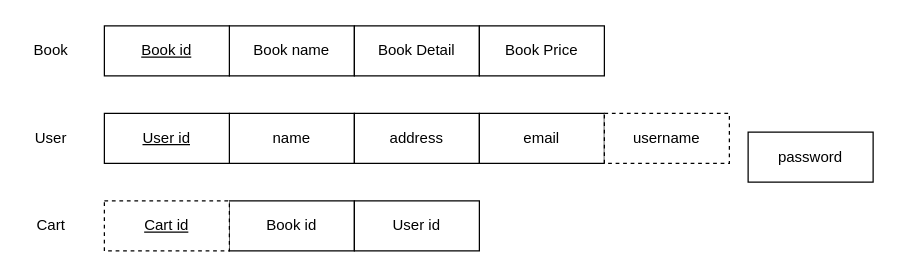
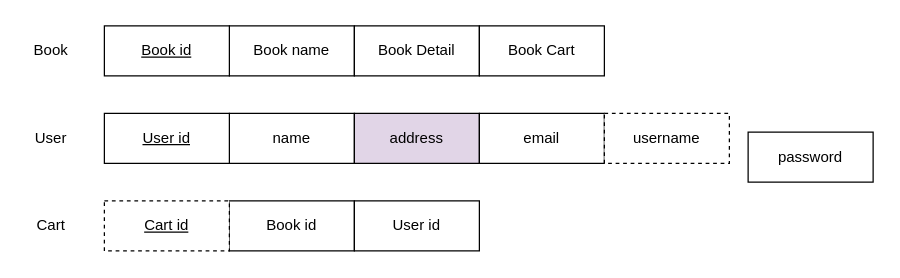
(542, 51) -> (542, 51)
(417, 138) -> (417, 138)
